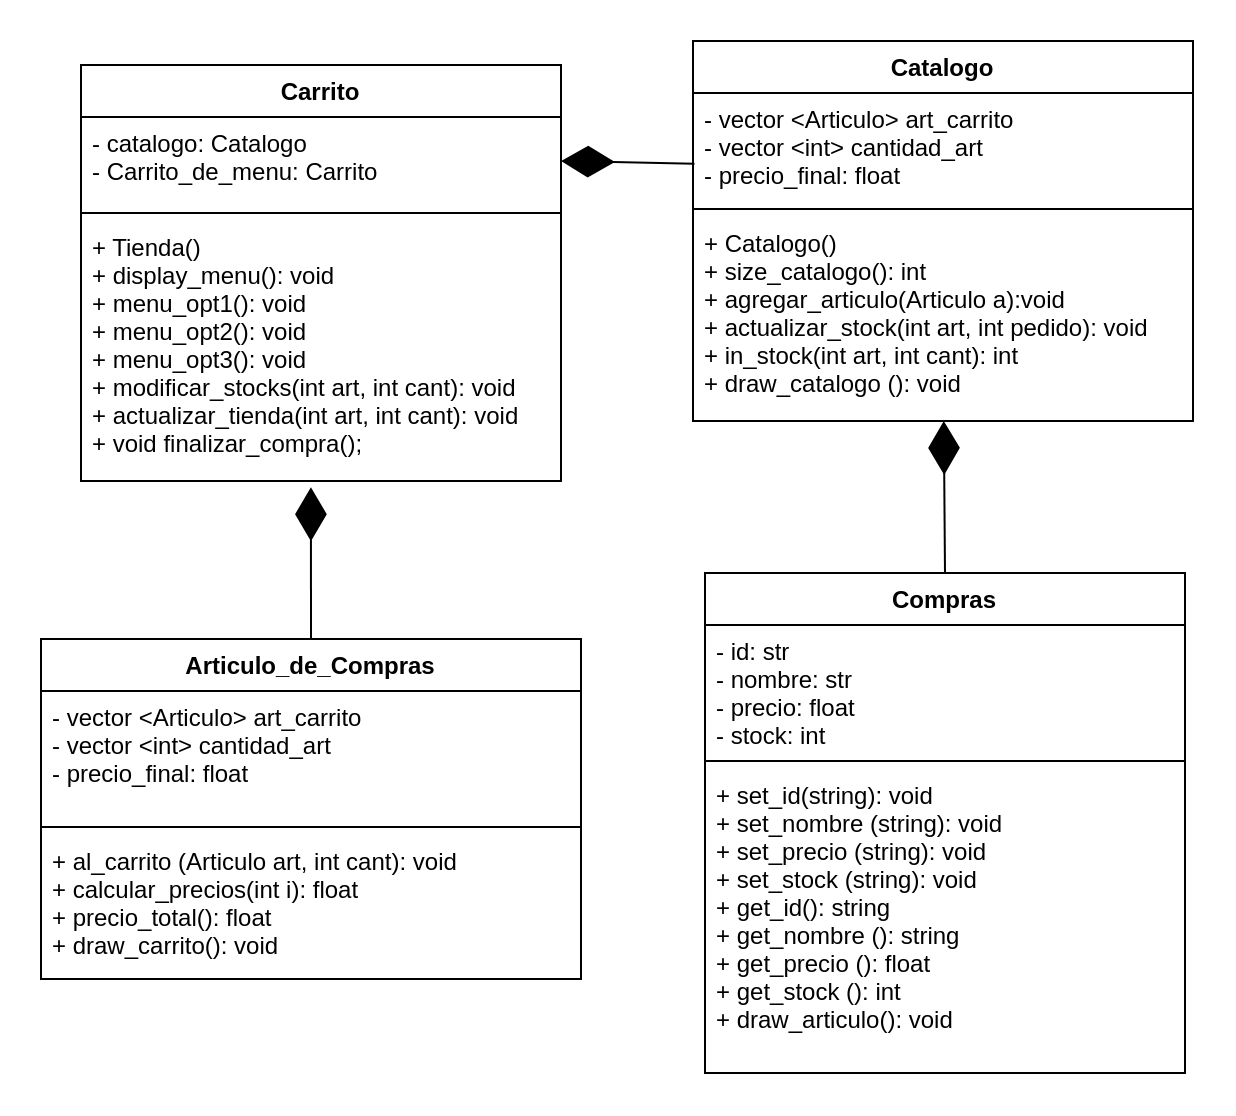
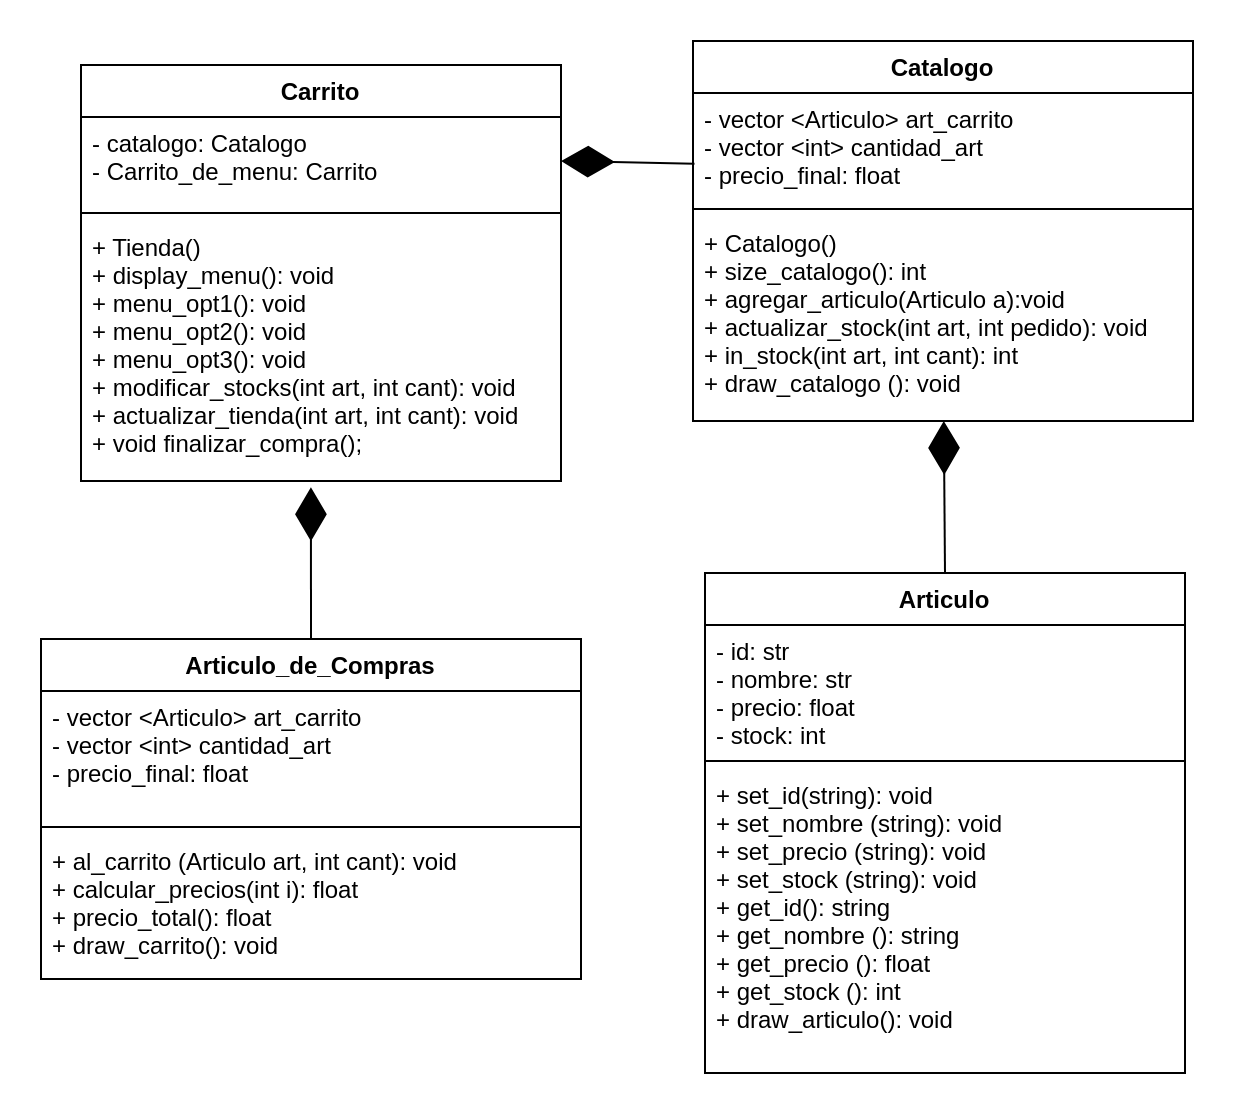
(944, 600) -> (944, 600)
